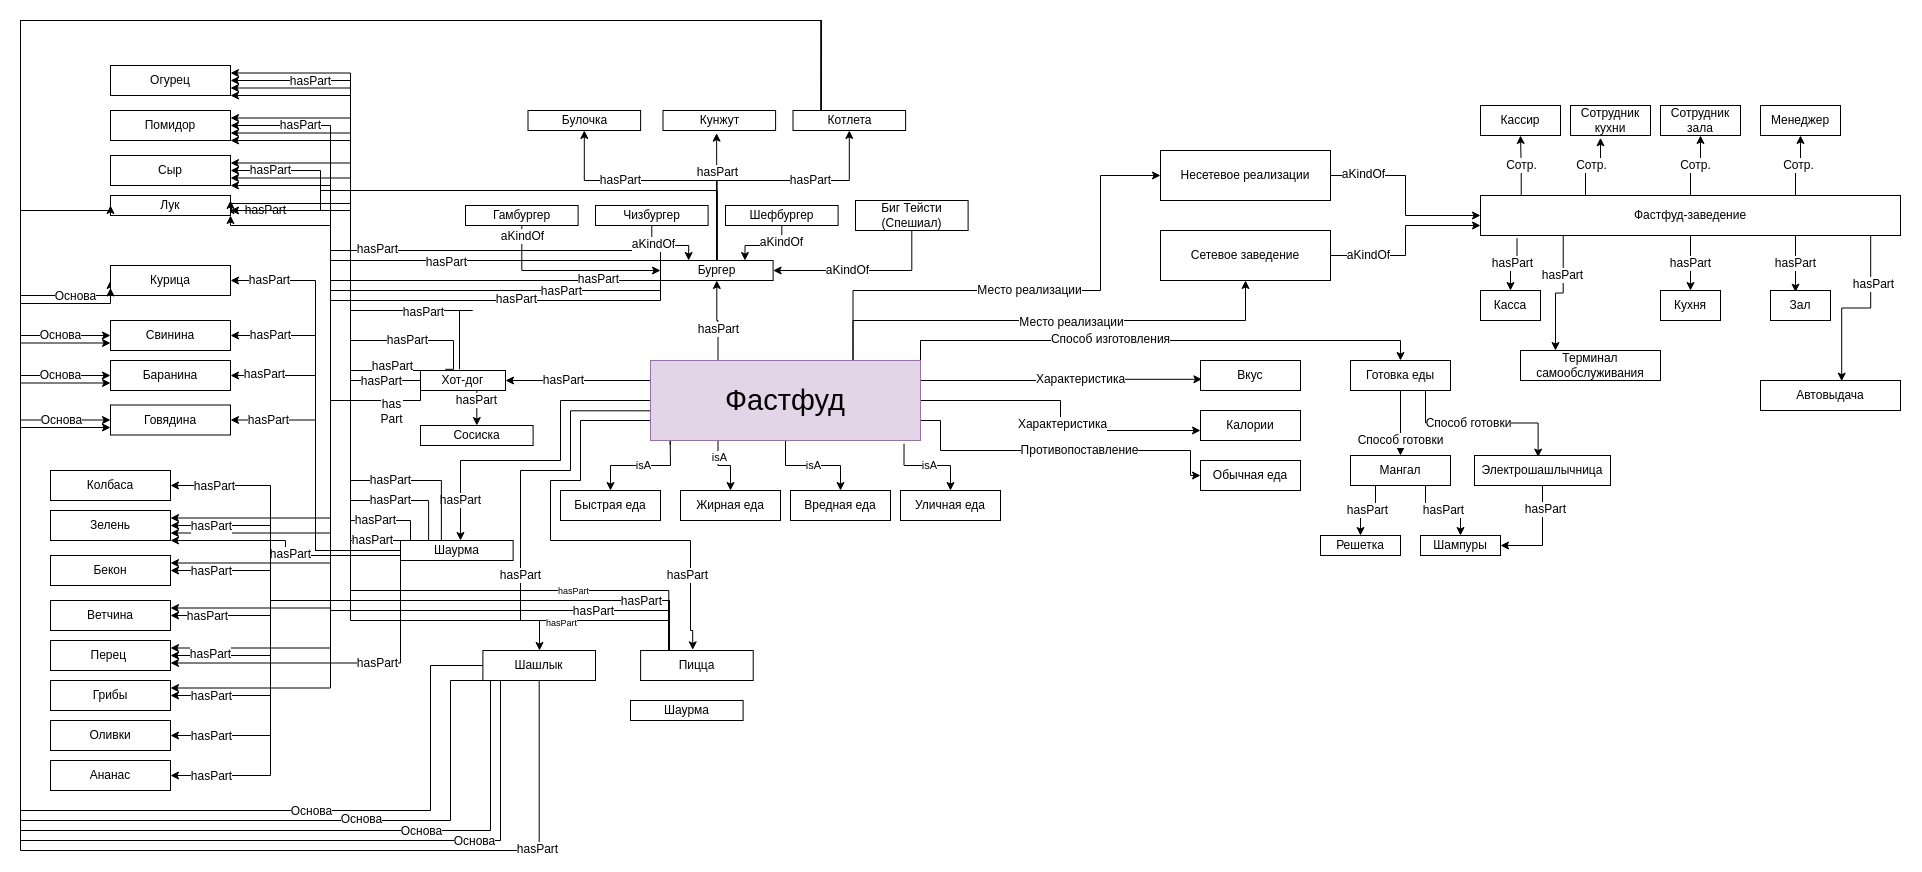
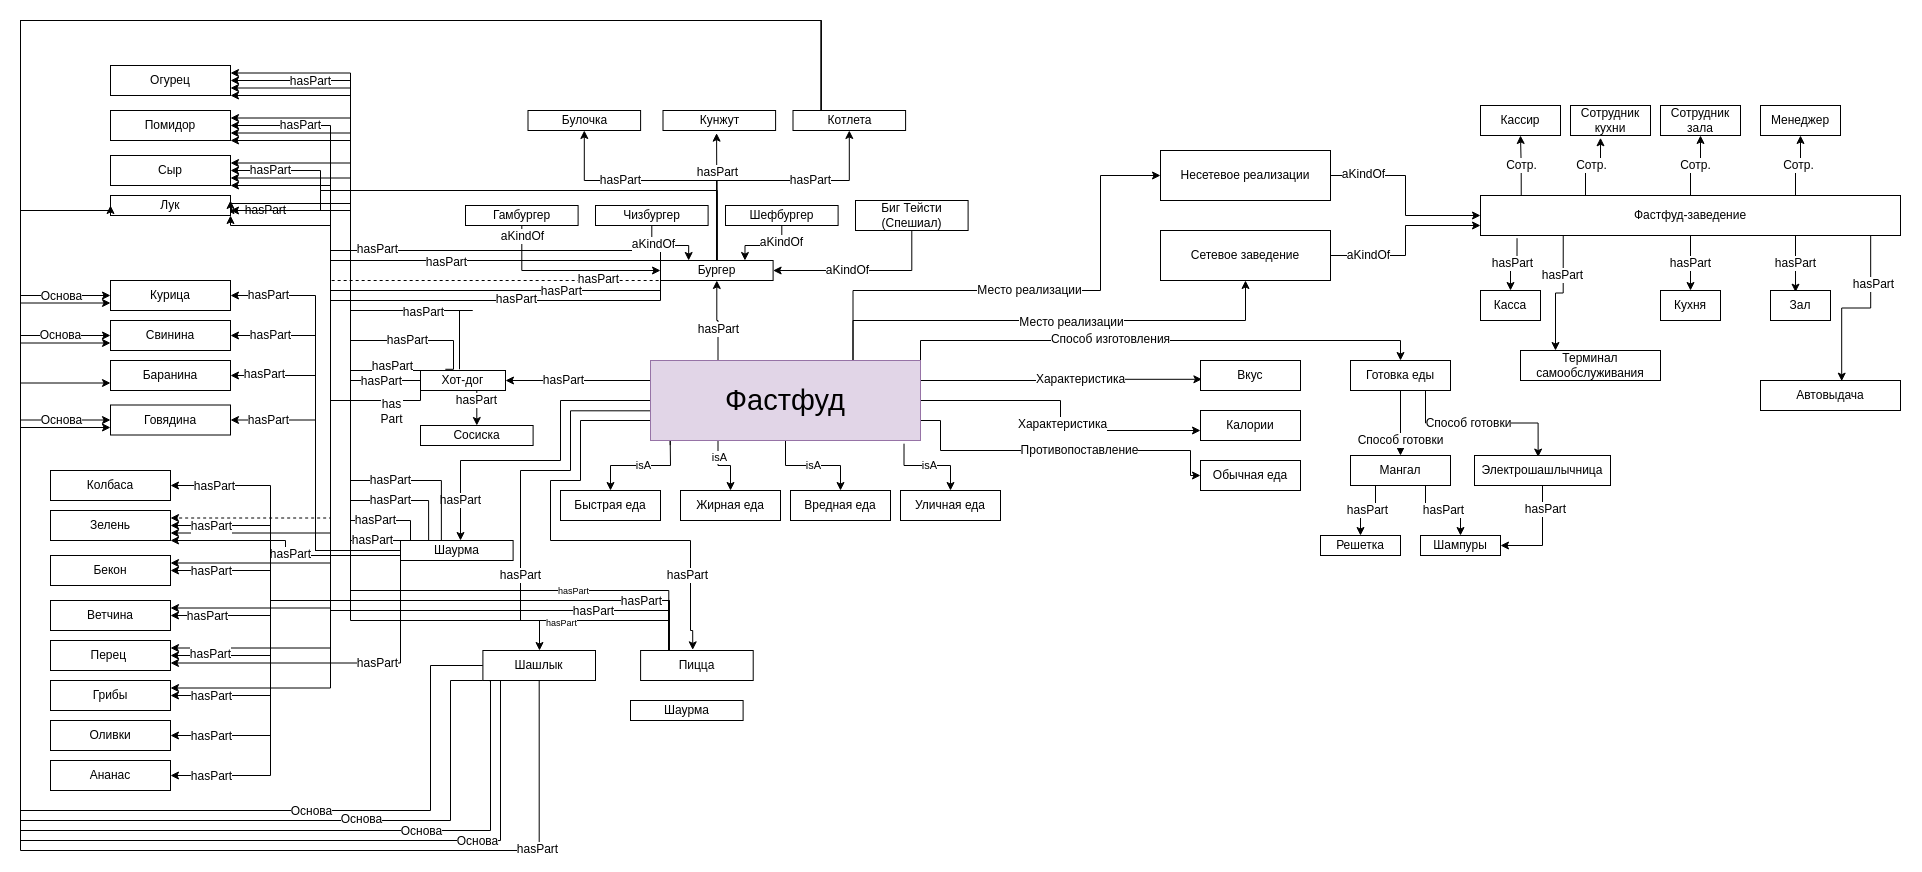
(171, 281) -> (171, 296)
(456, 281) -> (456, 281)
(63, 376) -> none
